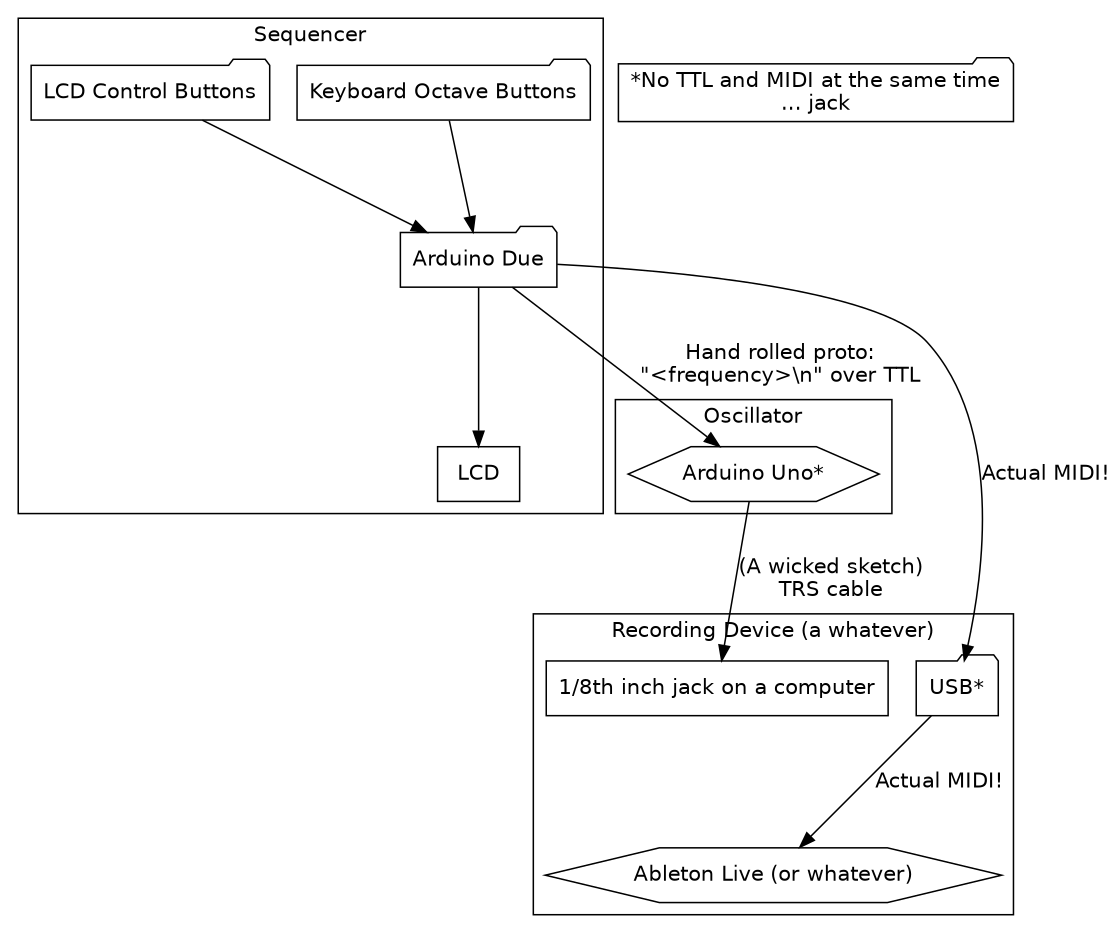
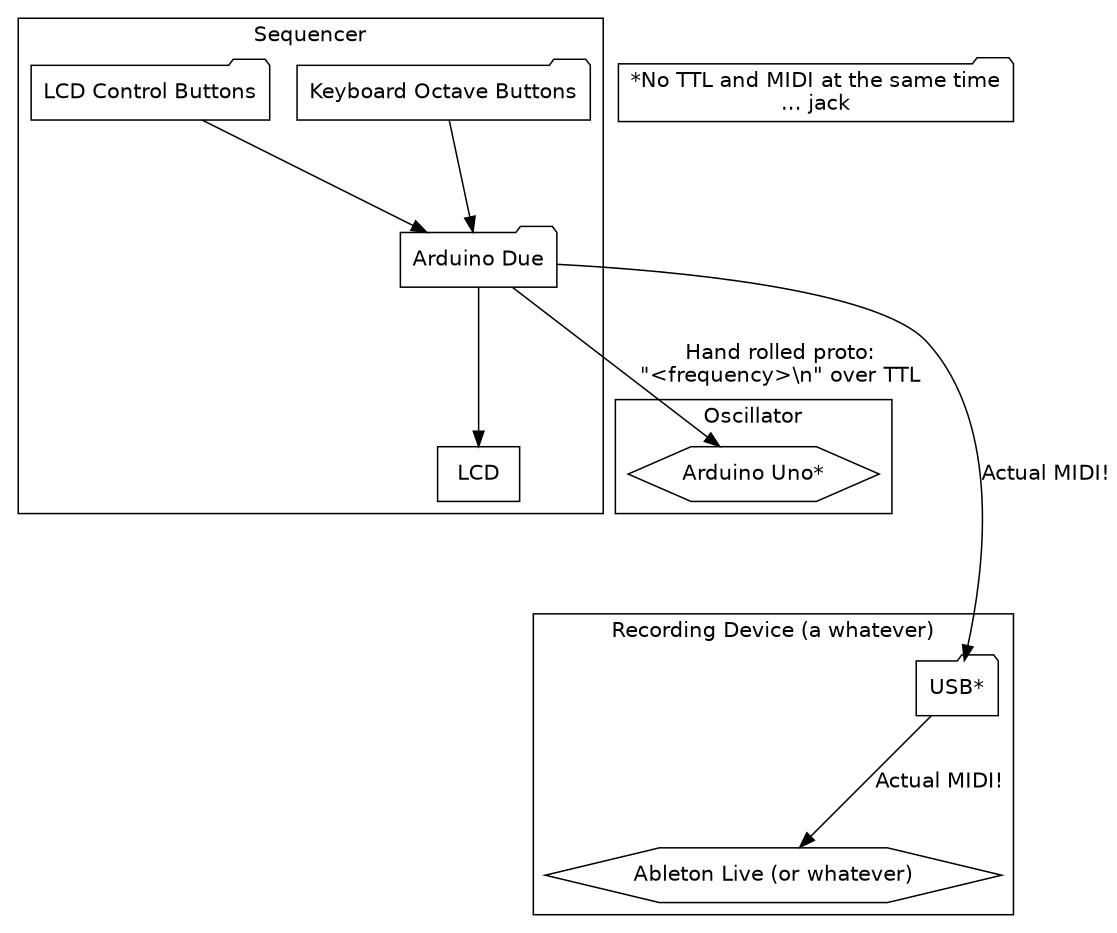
(717, 688) -> none
